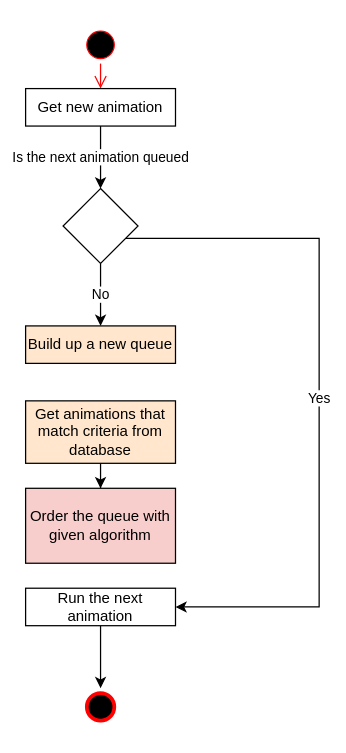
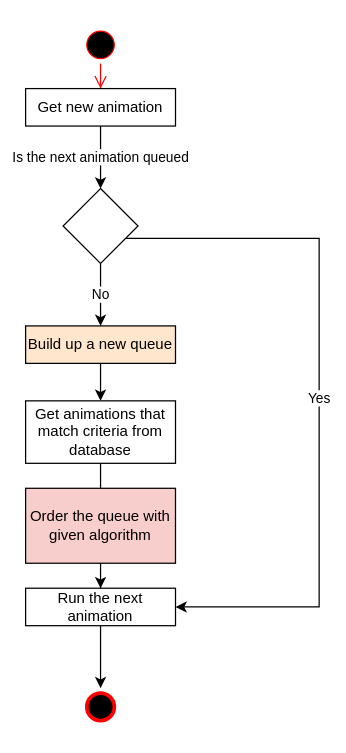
none -> (101, 386)
(101, 432) -> (101, 432)
(101, 478) -> (101, 481)
none -> (101, 580)
